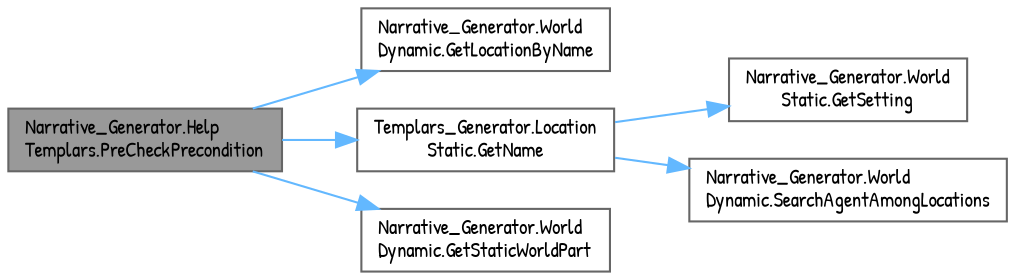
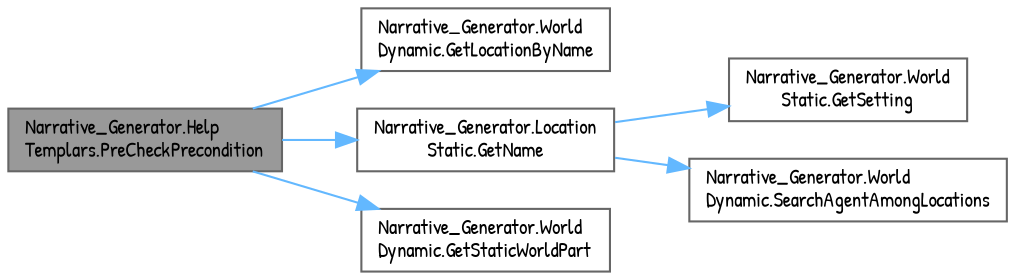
(486, 140) -> (486, 140)
